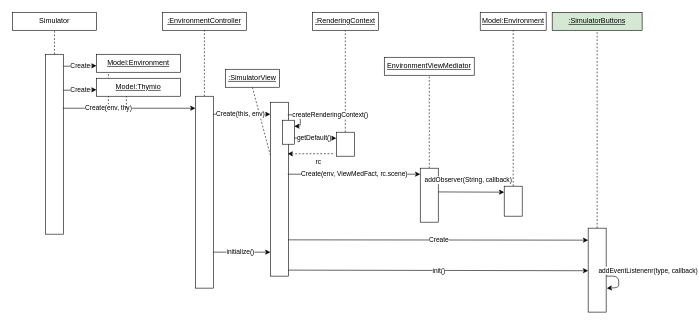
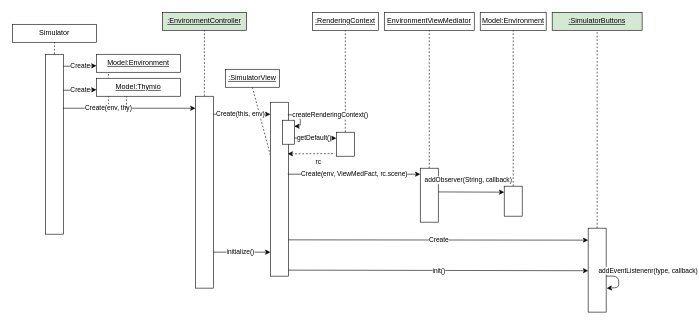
(54, 21) -> (54, 33)
(204, 21) -> (204, 21)
(429, 66) -> (429, 21)
